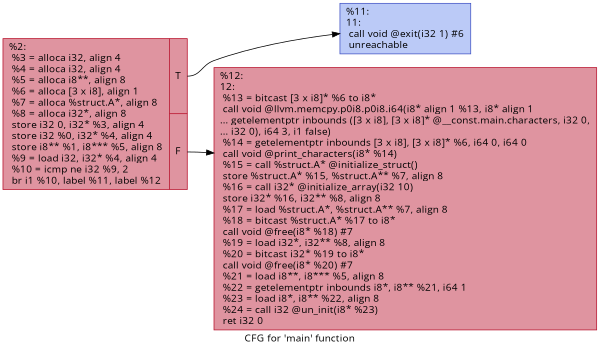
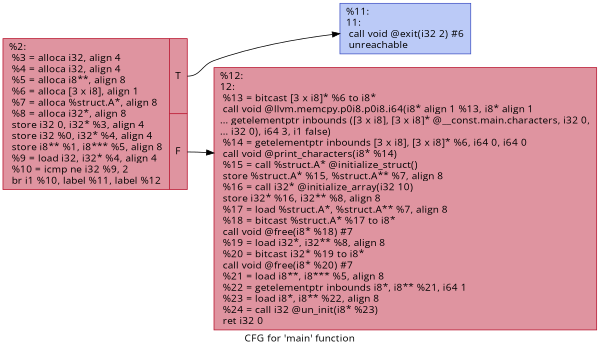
(405, 34) -> (405, 34)
